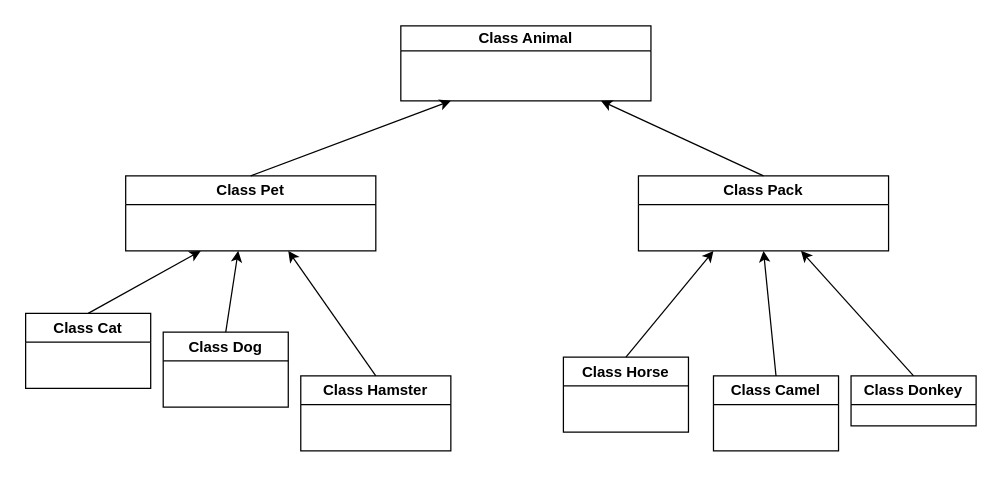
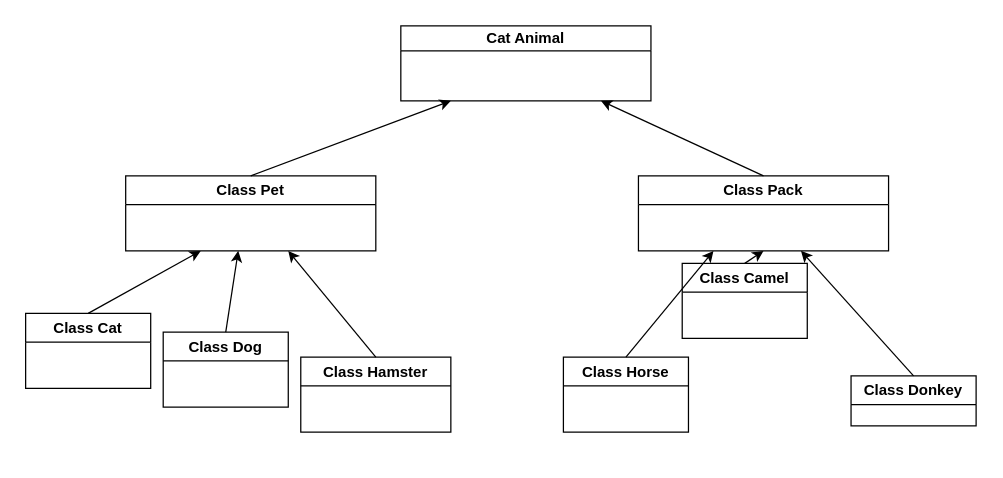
(526, 38) -> (526, 38)
(376, 413) -> (376, 394)
(776, 413) -> (744, 301)
